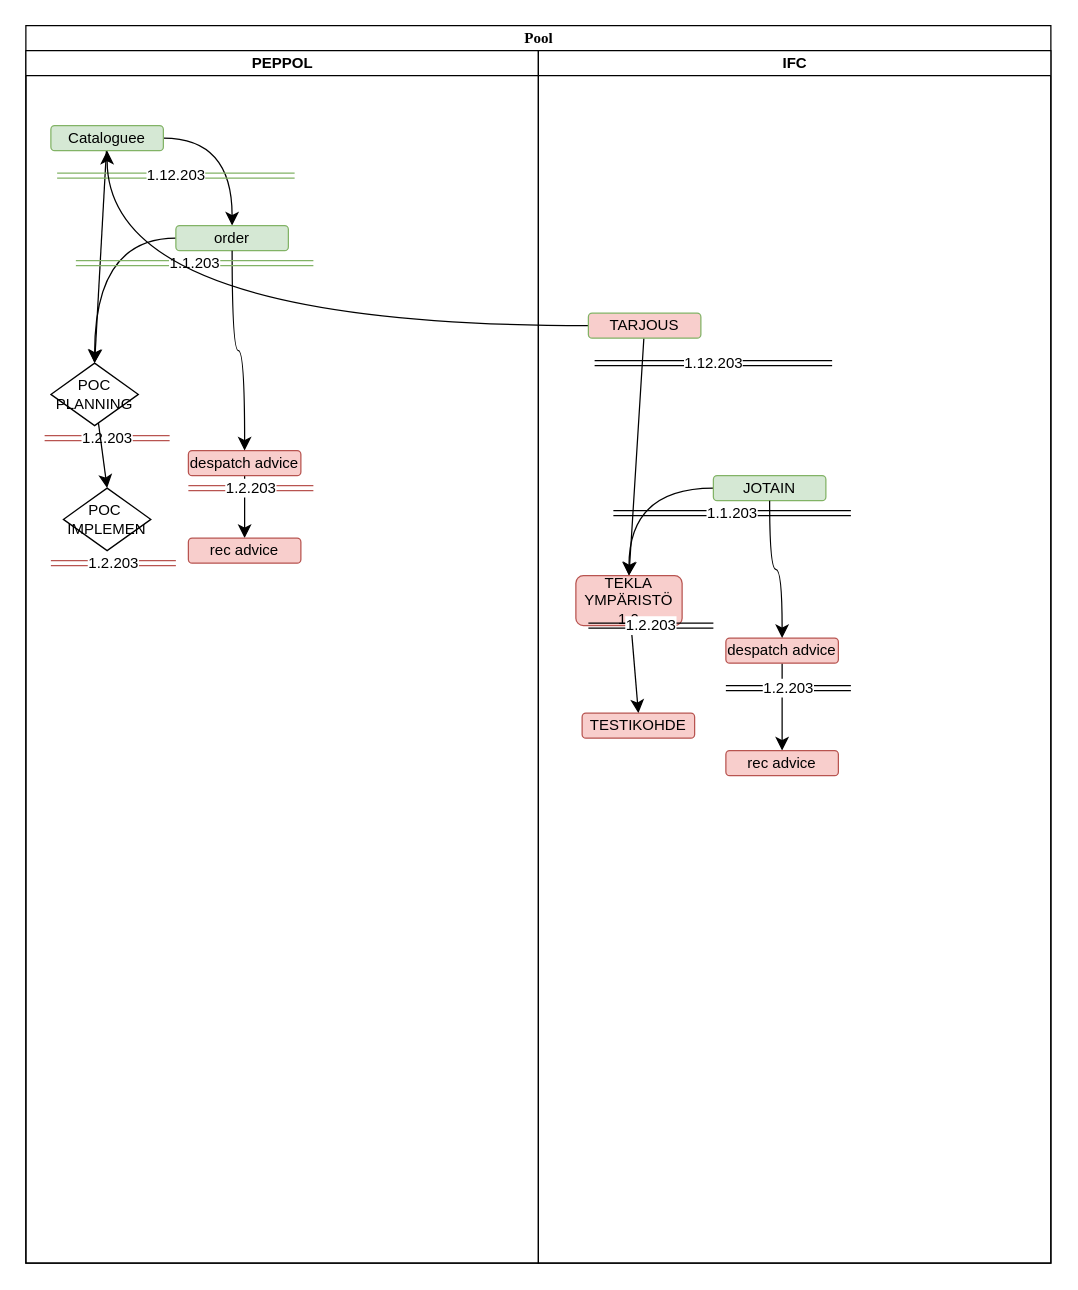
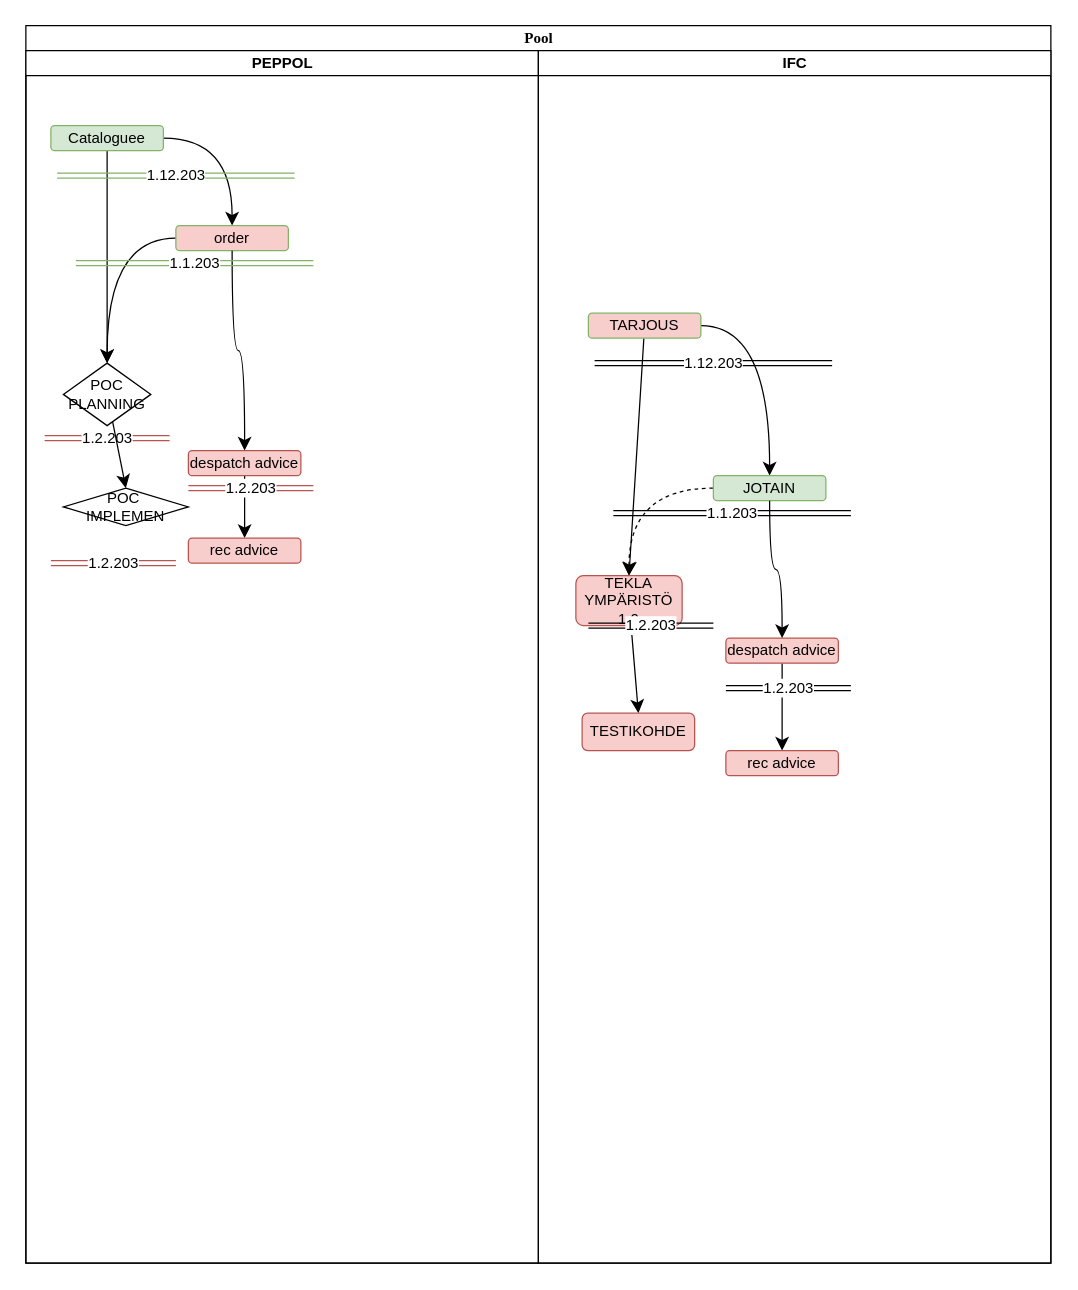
(232, 238) -> (232, 238)
(386, 316) -> (767, 416)
(94, 394) -> (107, 394)
(678, 493) -> (678, 493)
(107, 519) -> (126, 507)
(638, 726) -> (638, 732)
